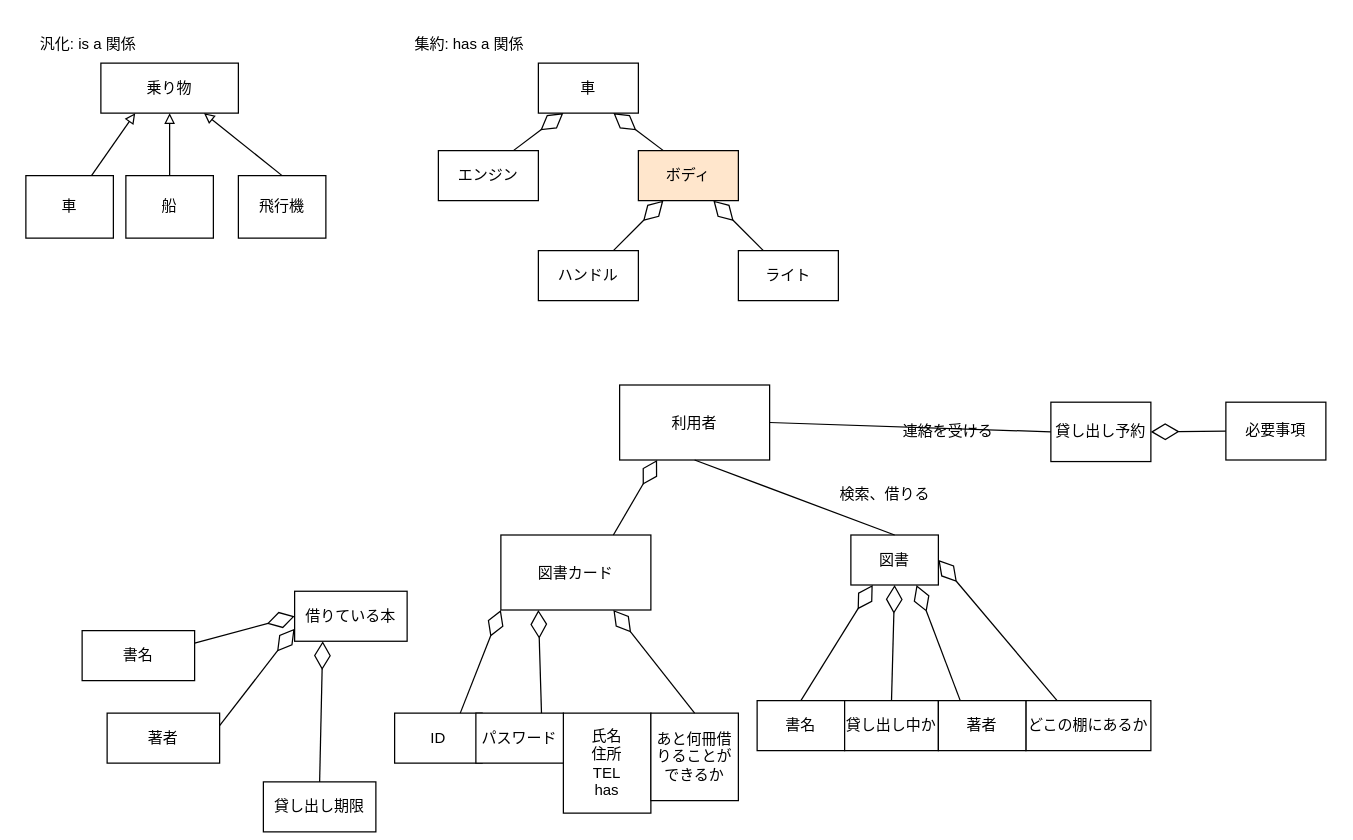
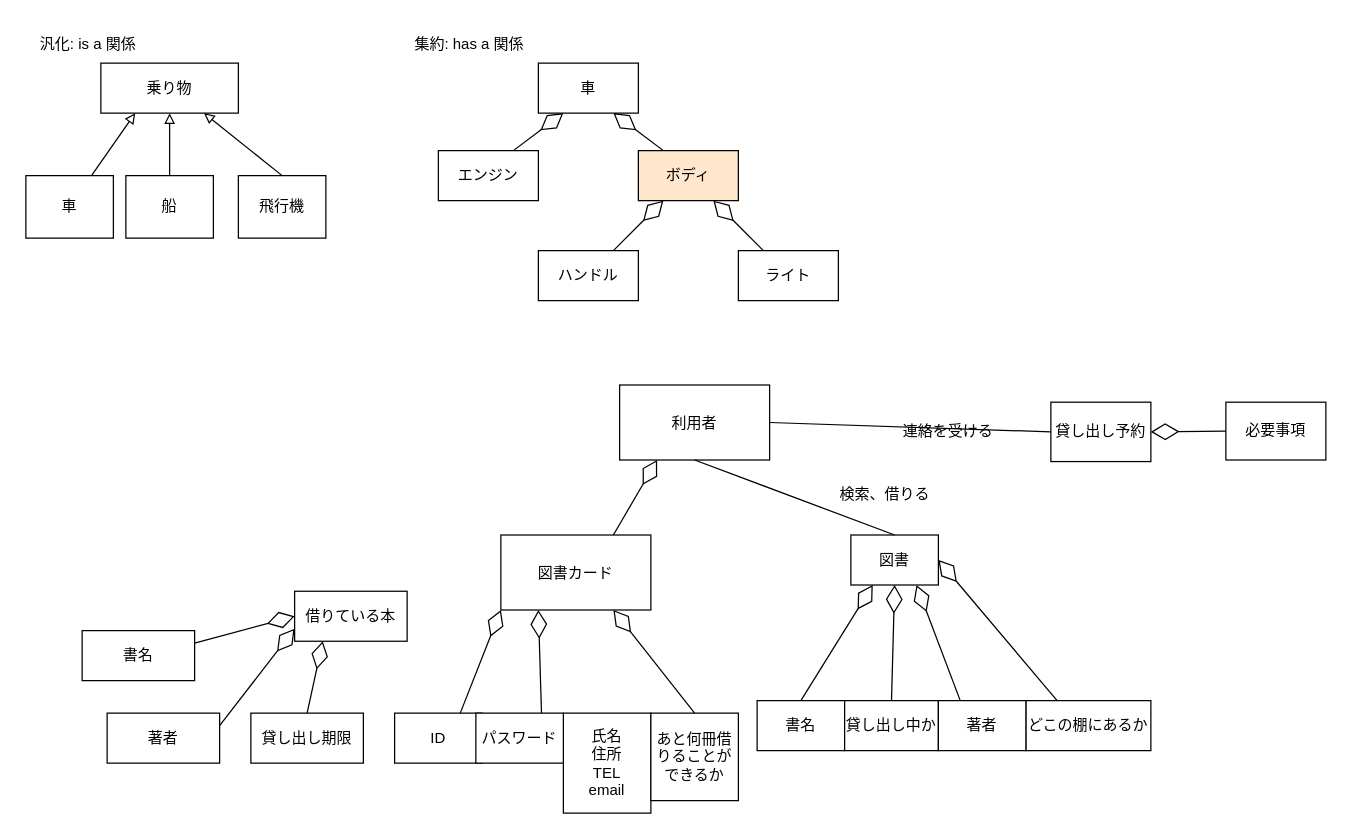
(607, 763) -> (607, 763)
(319, 807) -> (307, 738)
